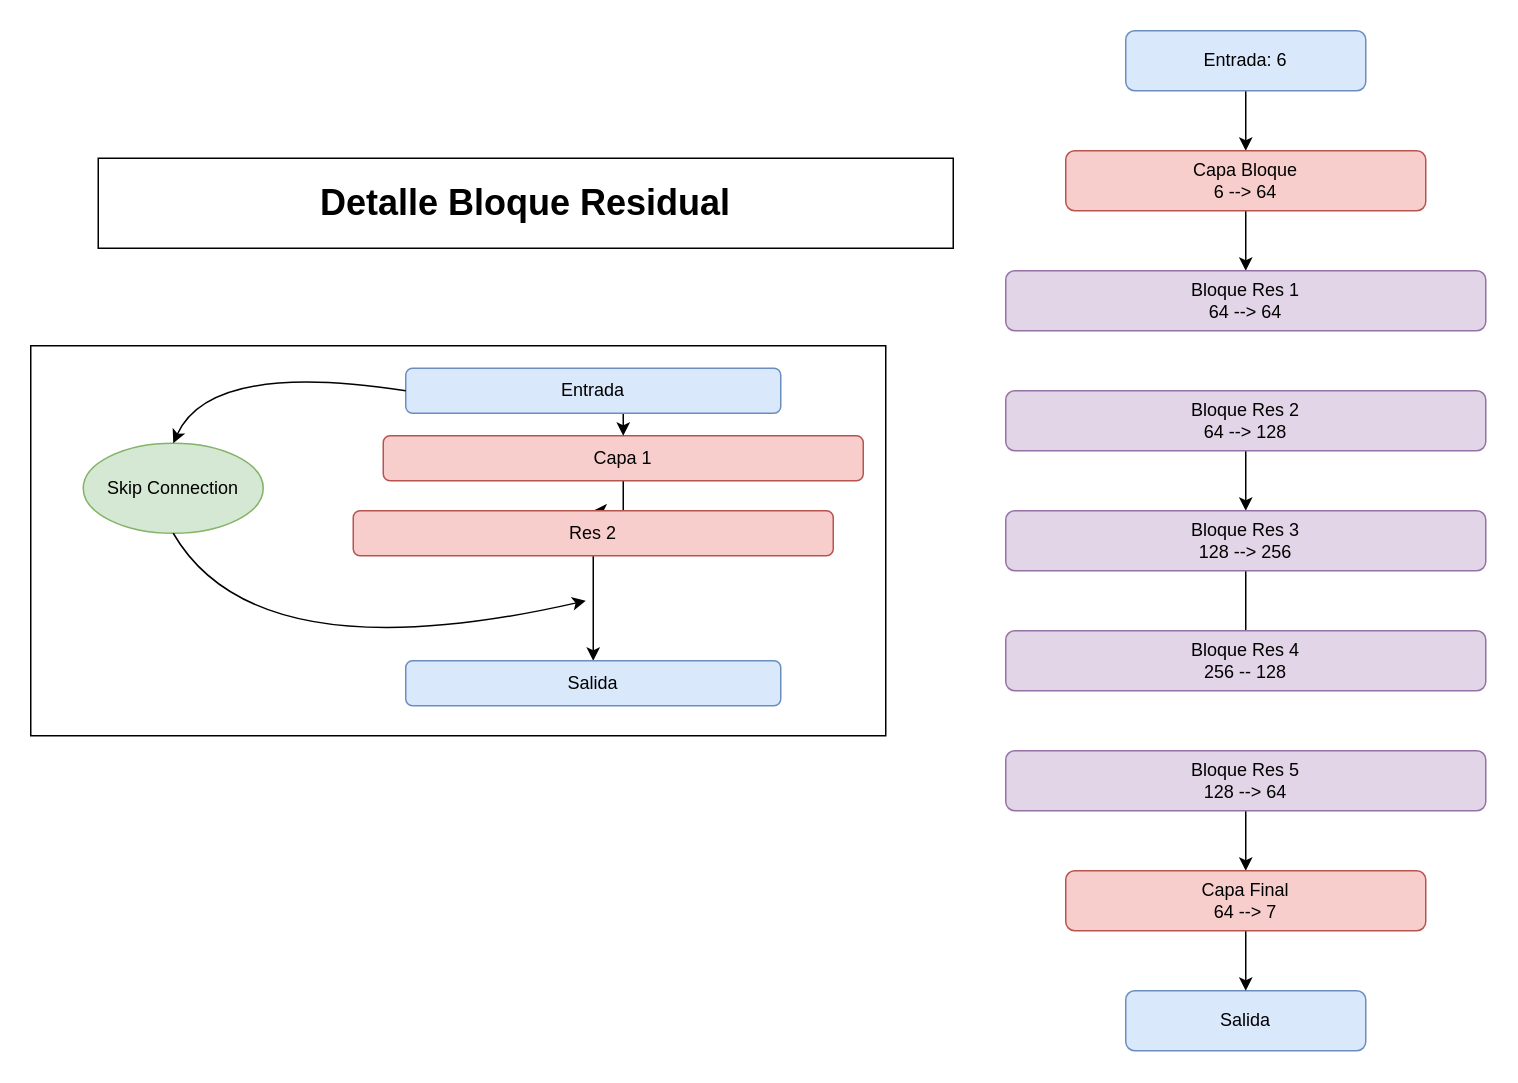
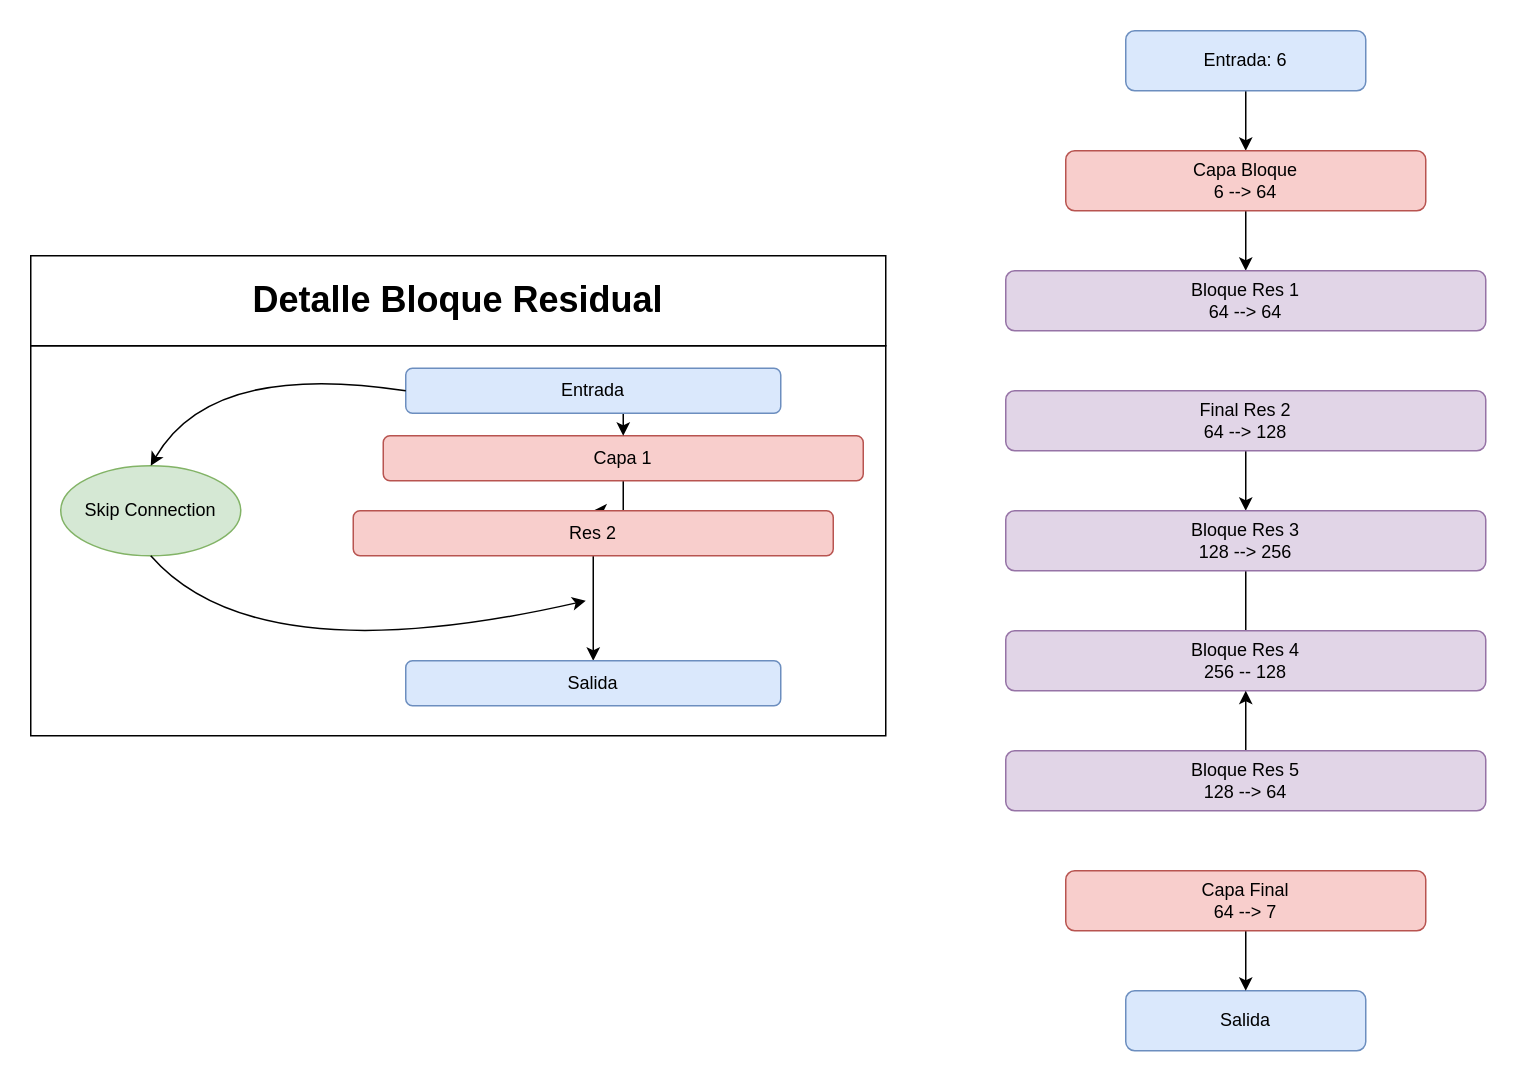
(526, 203) -> (458, 301)
(1246, 421) -> (1246, 421)
(173, 488) -> (151, 511)
(1246, 836) -> (1246, 726)
